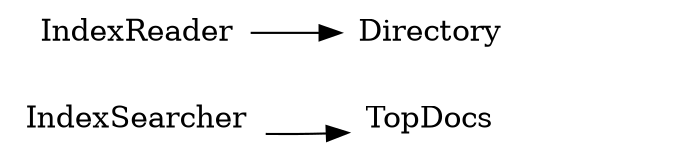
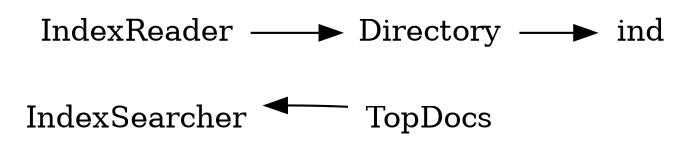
none -> (641, 33)
(296, 134) -> (318, 106)
